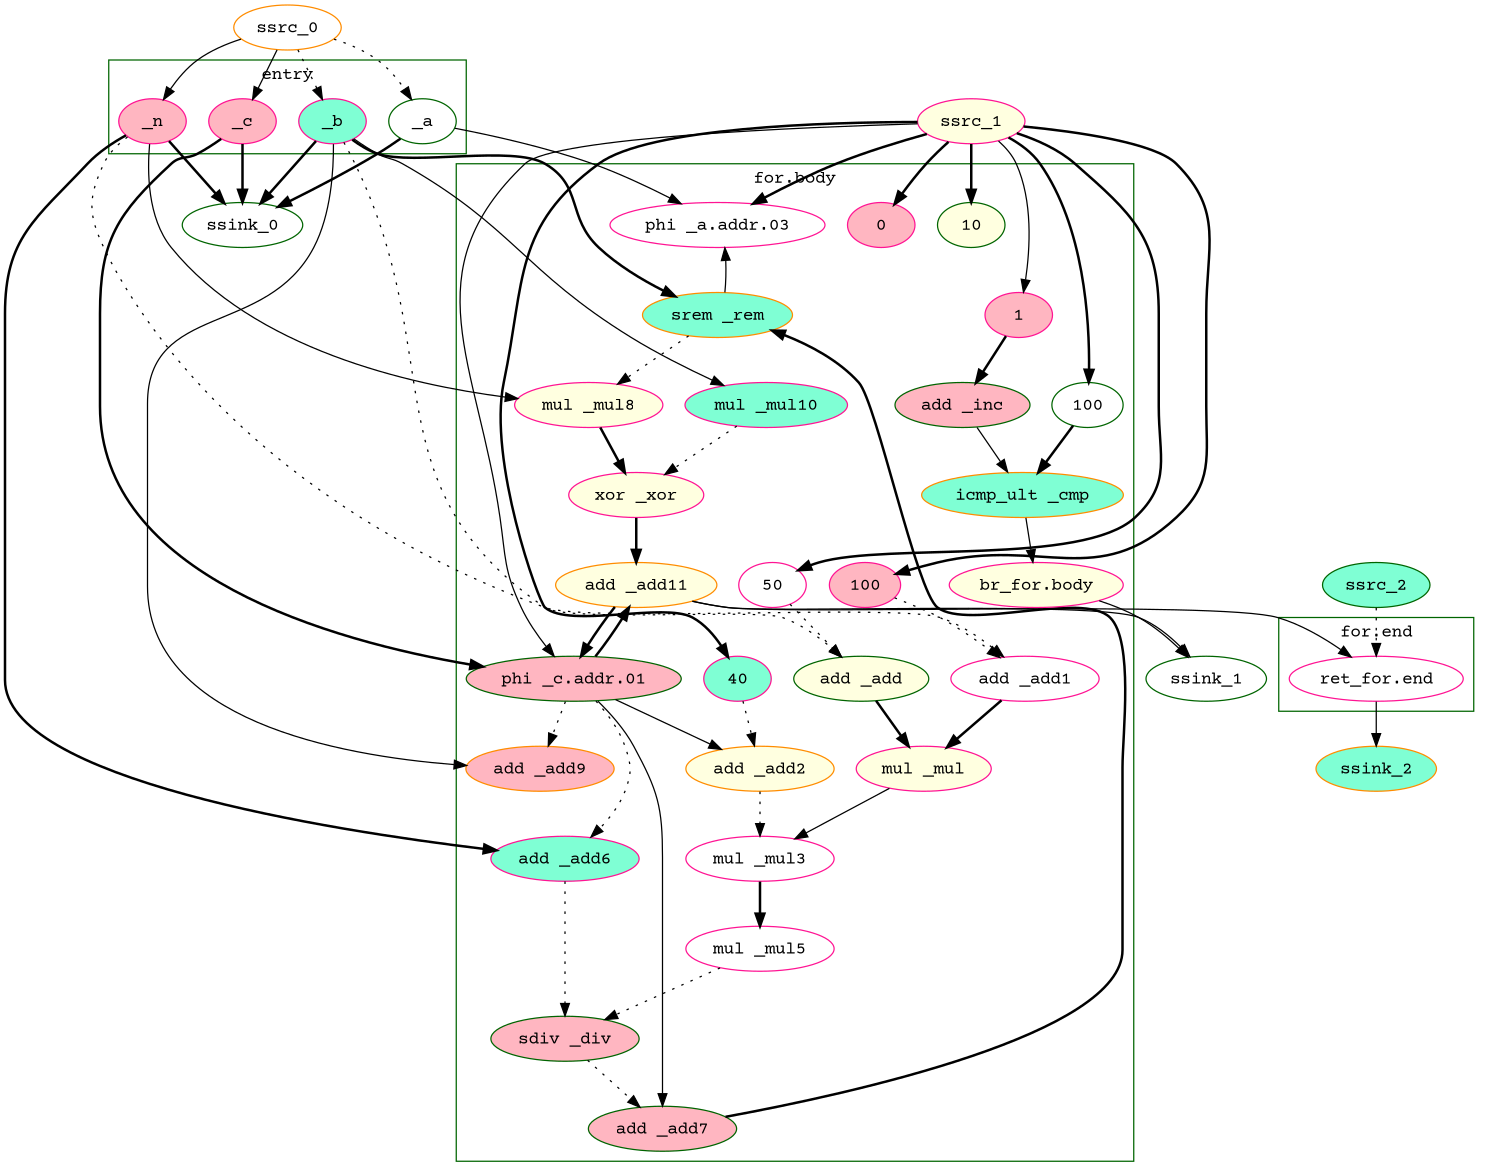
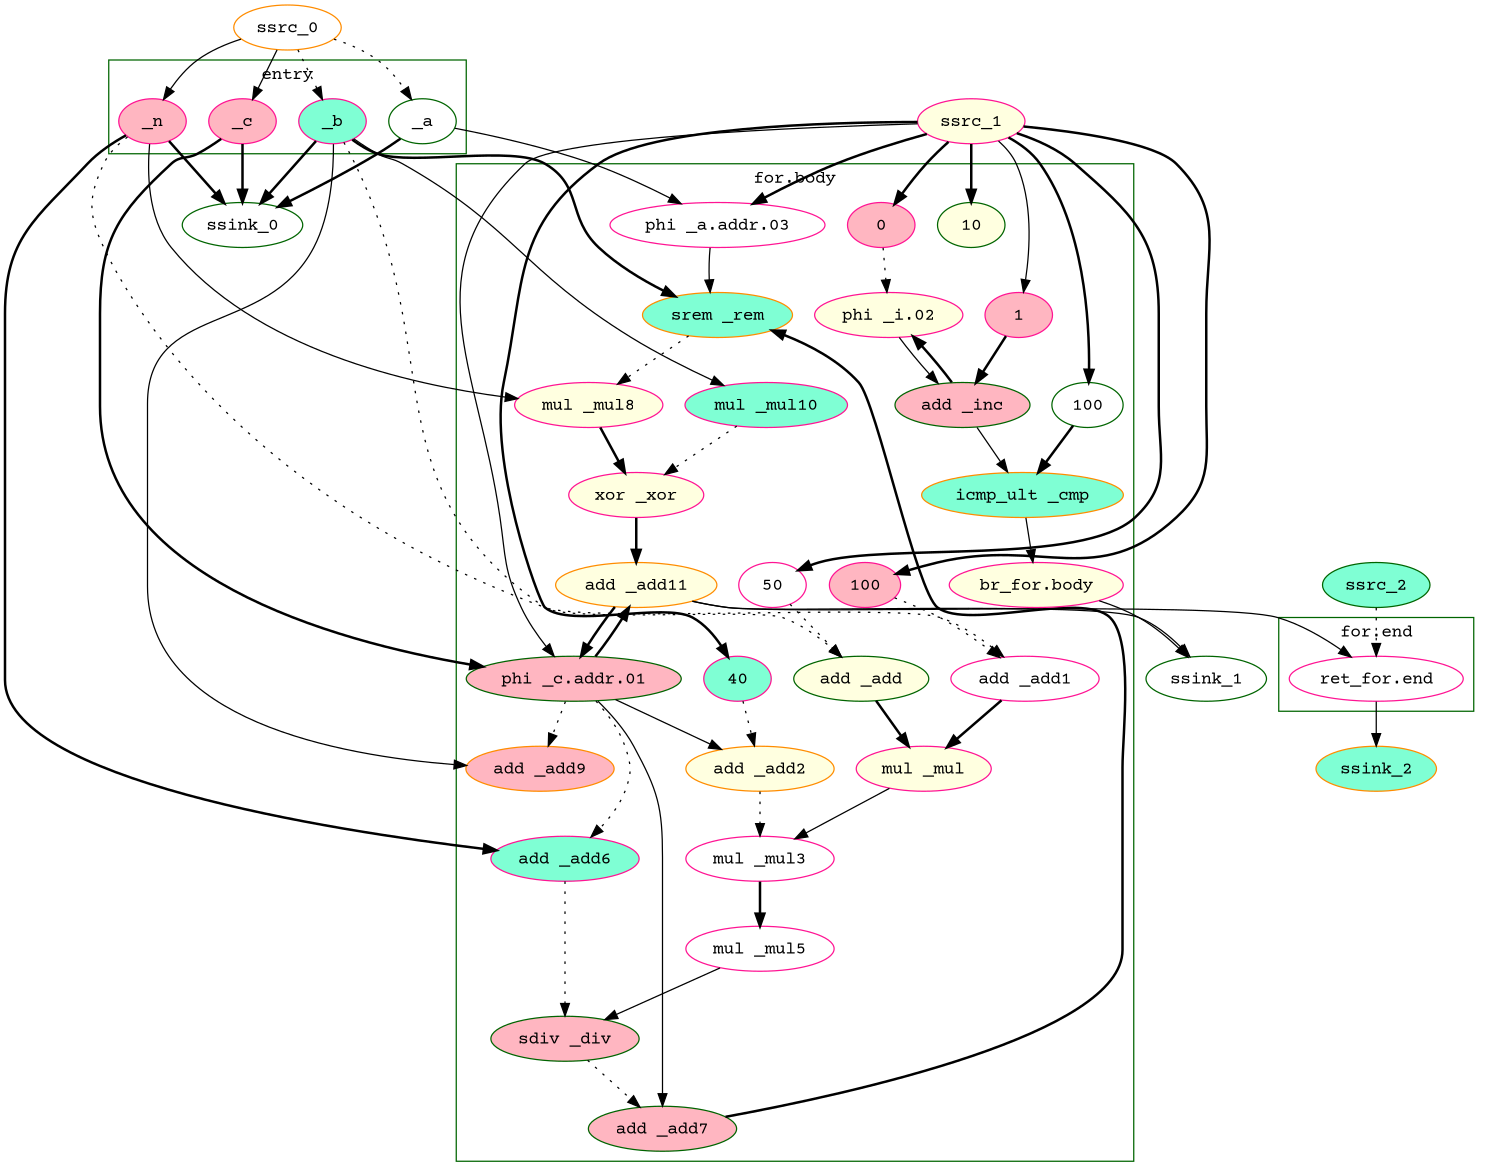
(726, 276) -> (709, 264)
none -> (889, 315)
(671, 990) -> (671, 990)
